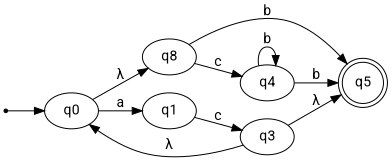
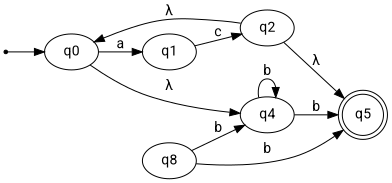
(218, 62) -> (218, 128)
(116, 86) -> (157, 98)
(267, 137) -> (267, 28)
